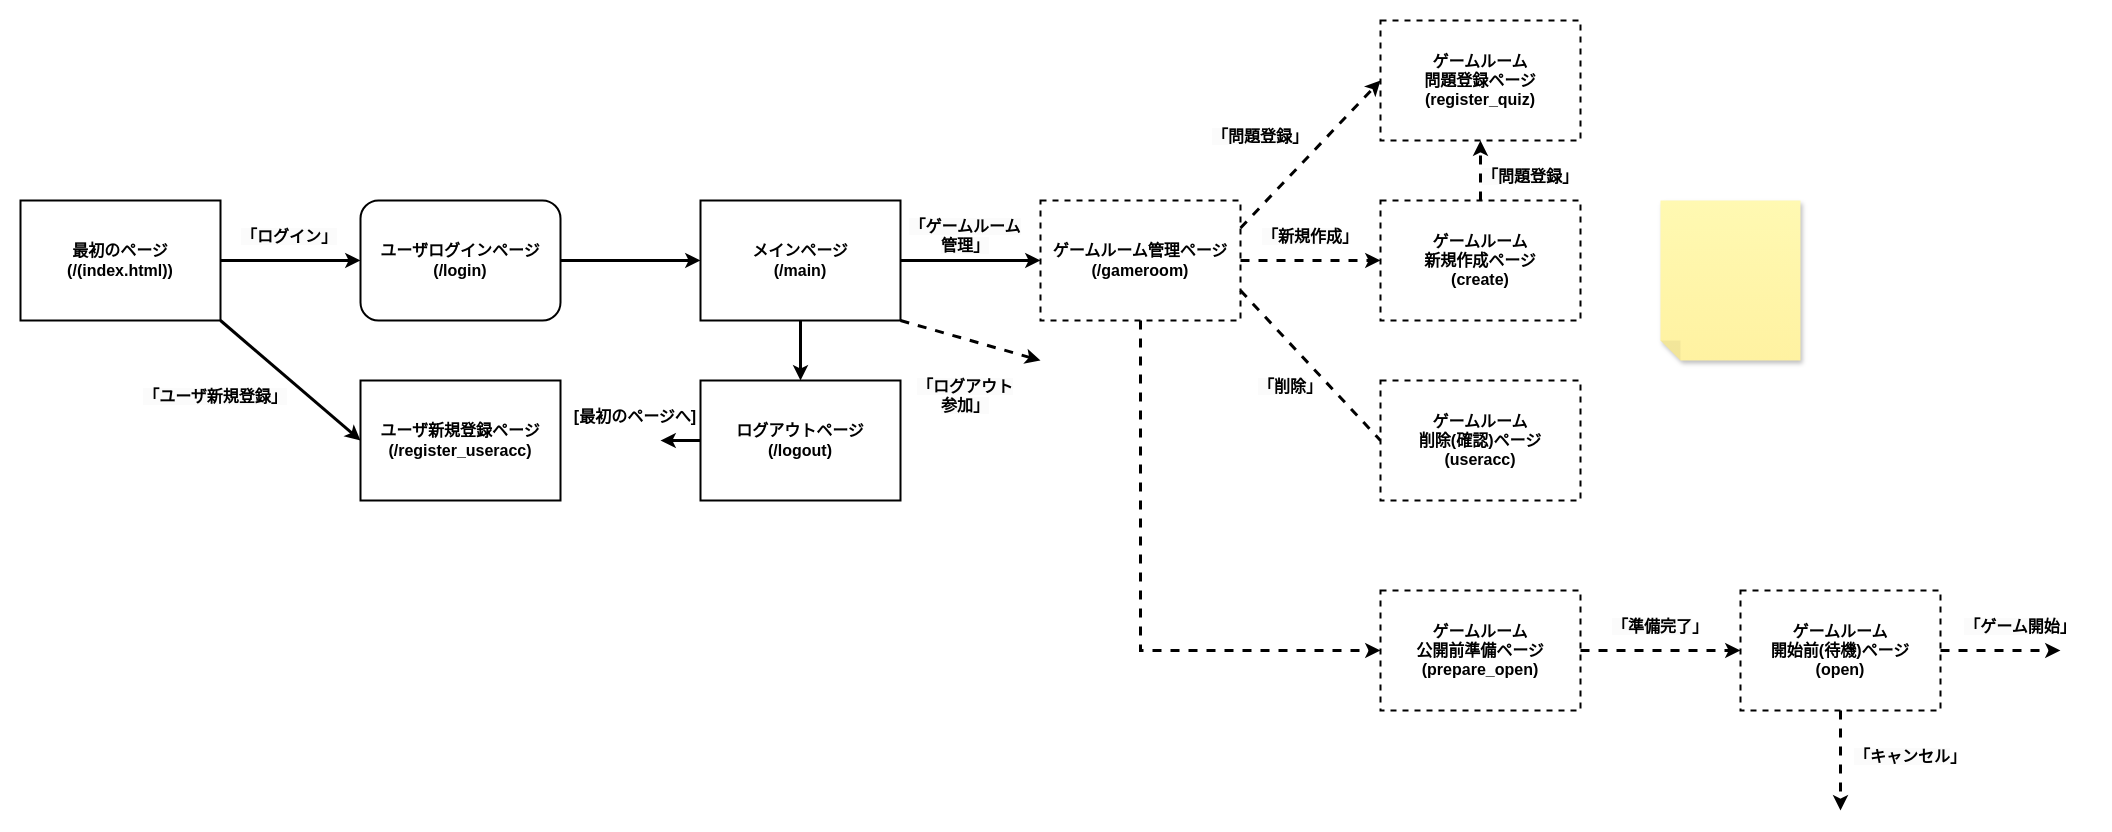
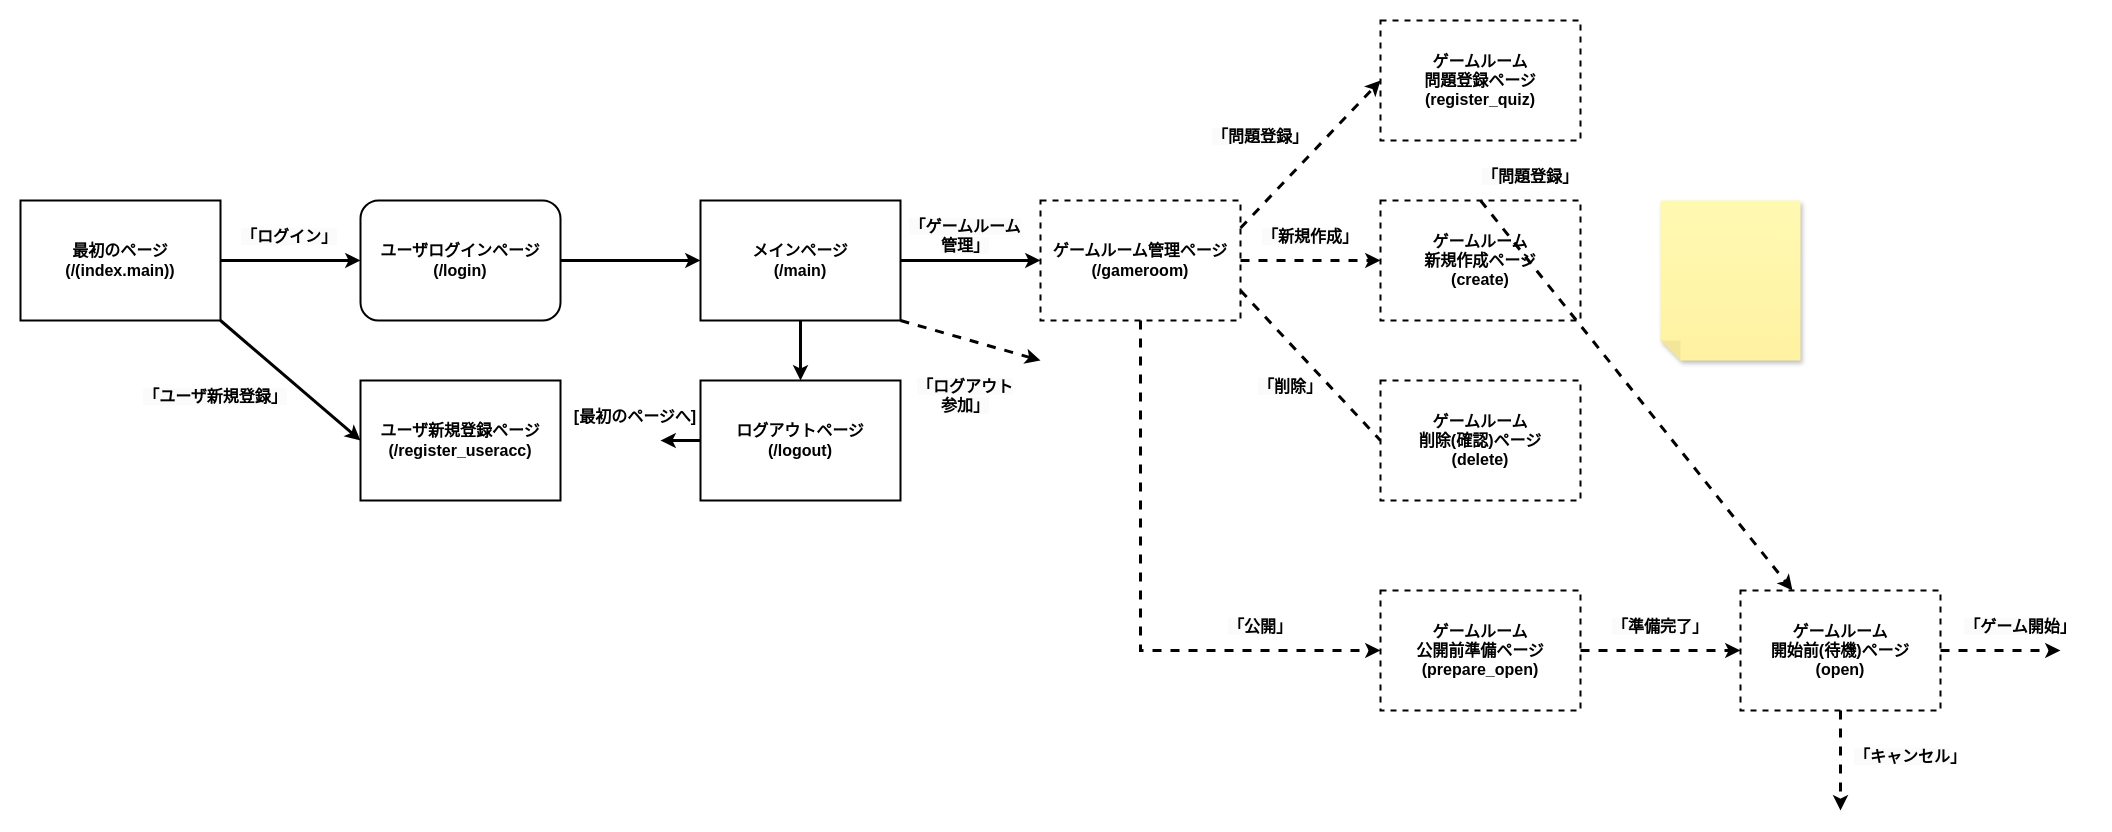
(1481, 176) -> (1633, 391)
(121, 261) -> (121, 261)
(1481, 441) -> (1481, 441)
none -> (1261, 626)
